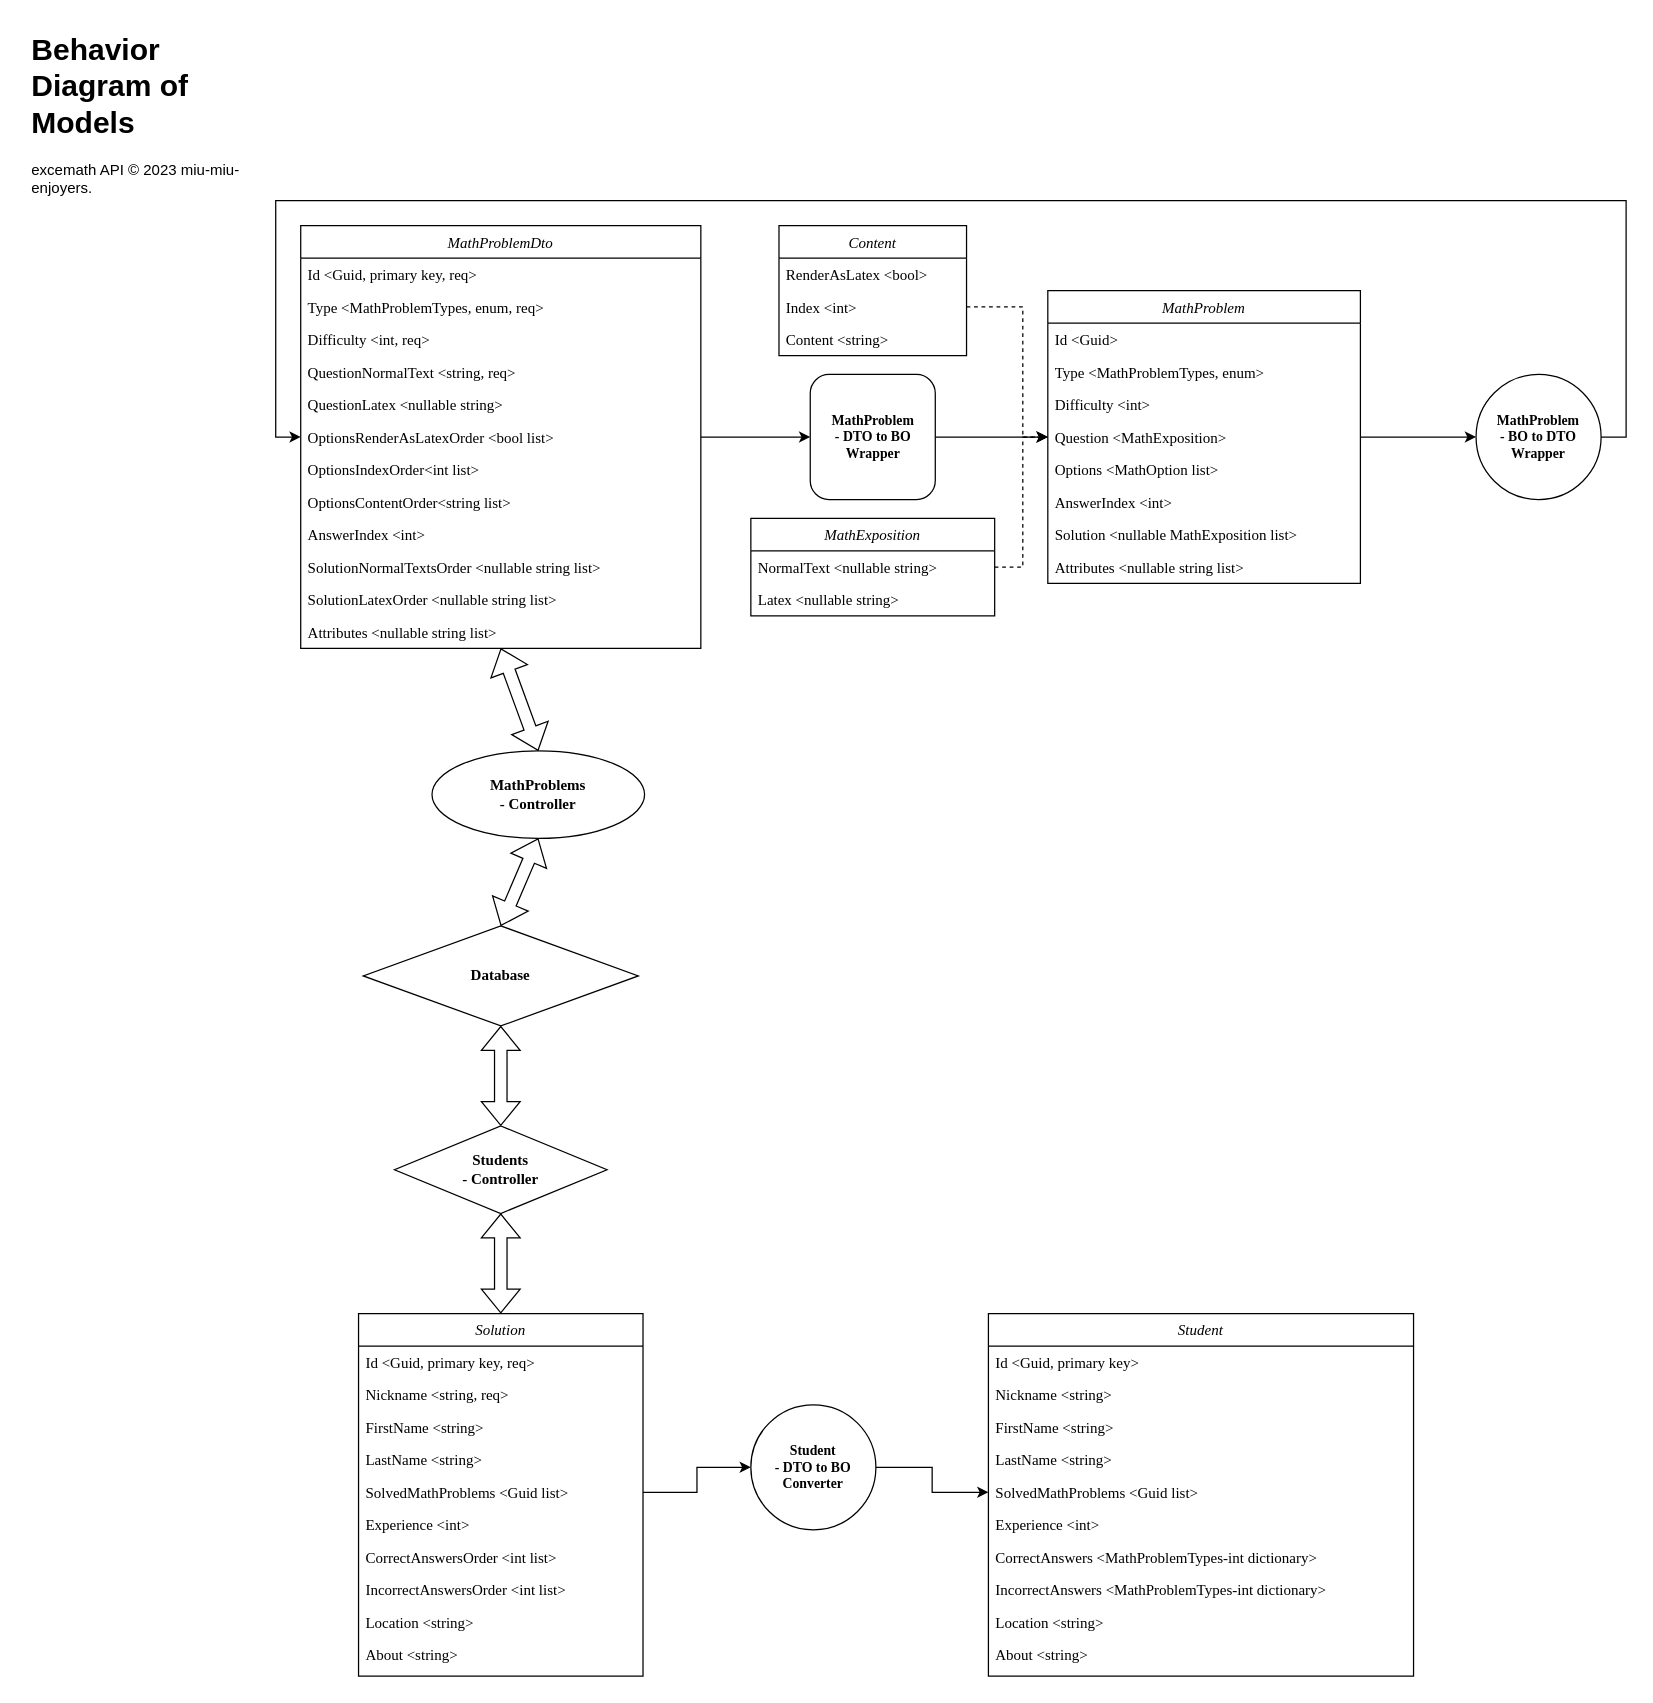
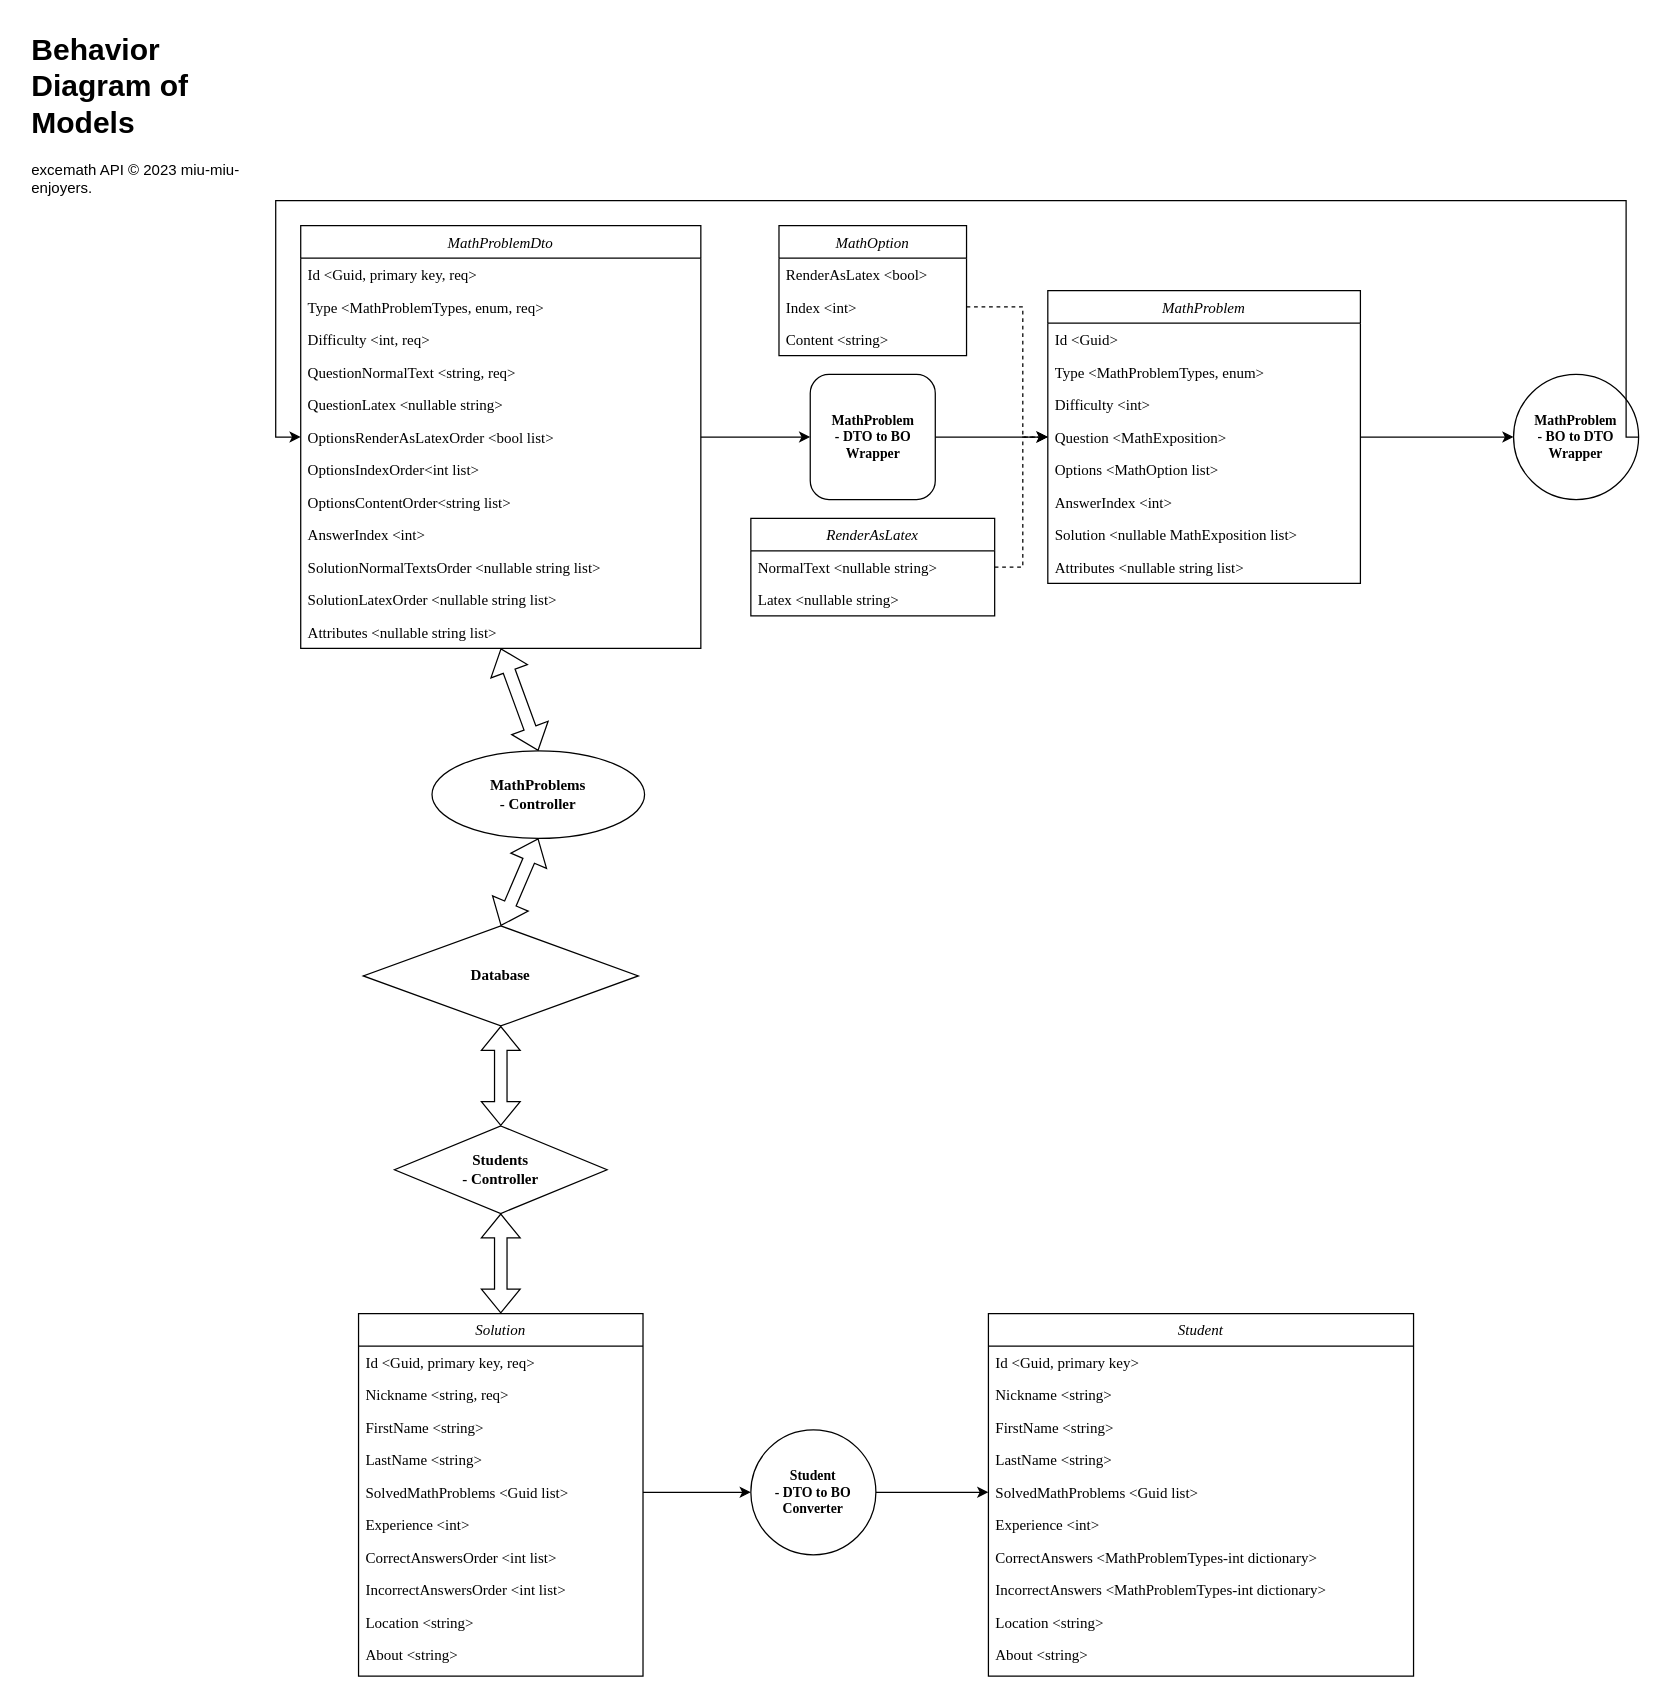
(872, 243) -> (872, 243)
(1538, 437) -> (1576, 437)
(872, 535) -> (872, 535)
(813, 1467) -> (813, 1492)
